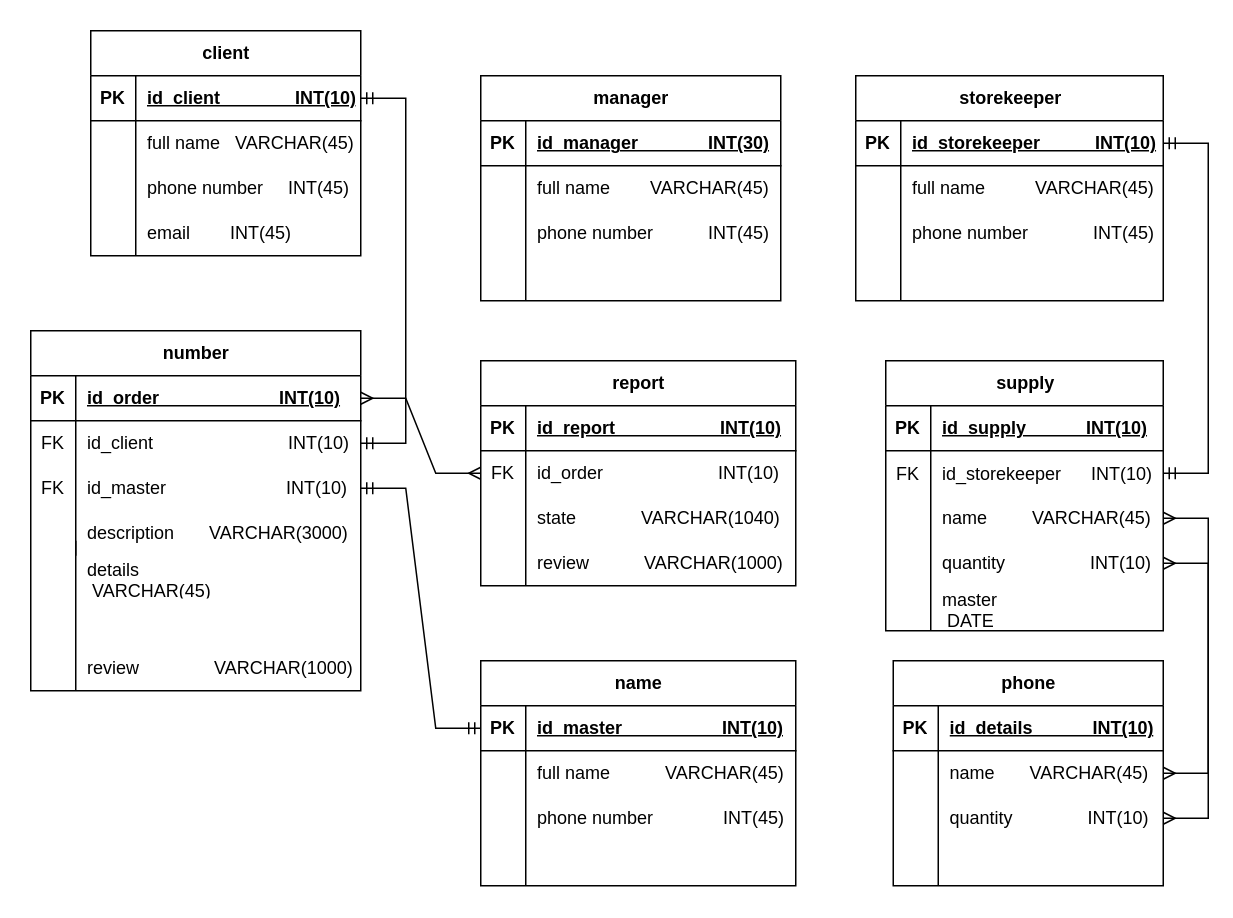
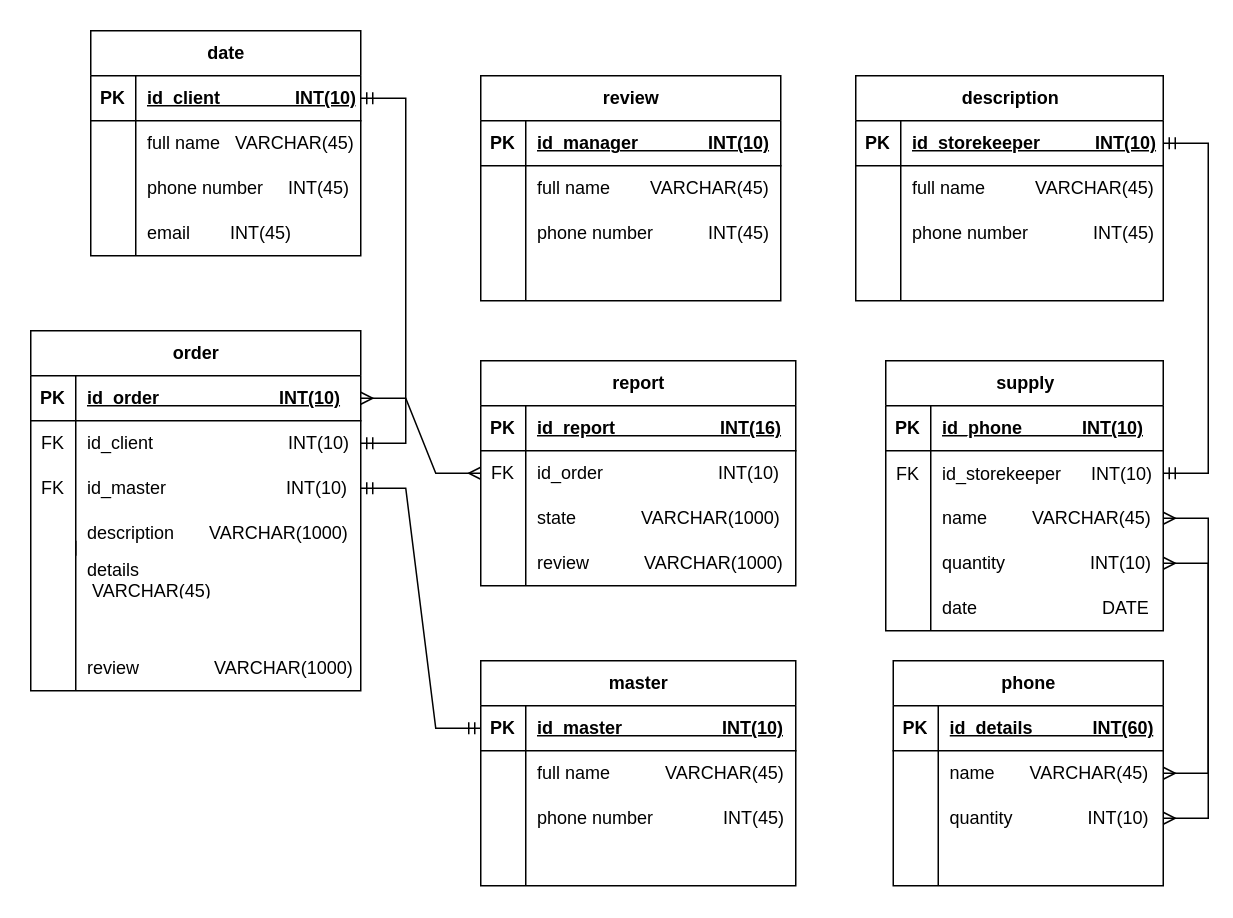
(227, 53) -> (227, 53)
(632, 98) -> (632, 98)
(1011, 98) -> (1011, 98)
(659, 143) -> (659, 143)
(197, 353) -> (197, 353)
(667, 428) -> (667, 428)
(1053, 428) -> (1053, 428)
(667, 518) -> (667, 518)
(224, 533) -> (224, 533)
(1053, 608) -> (1053, 608)
(639, 683) -> (639, 683)
(1057, 728) -> (1057, 728)
